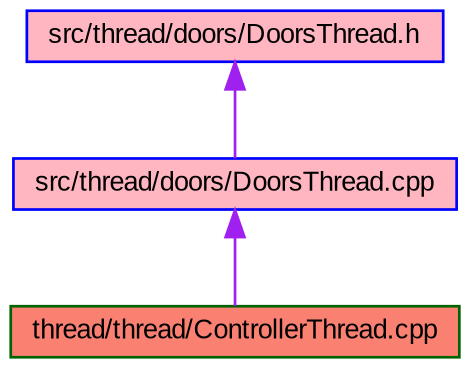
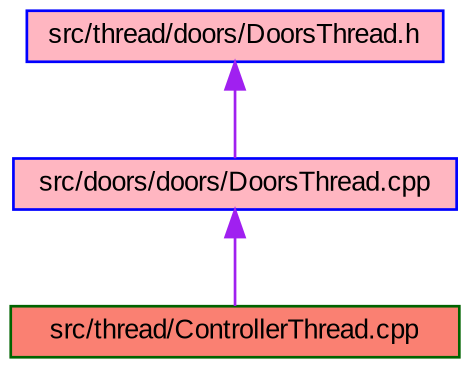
(235, 184) -> (235, 184)
(235, 332) -> (235, 332)
